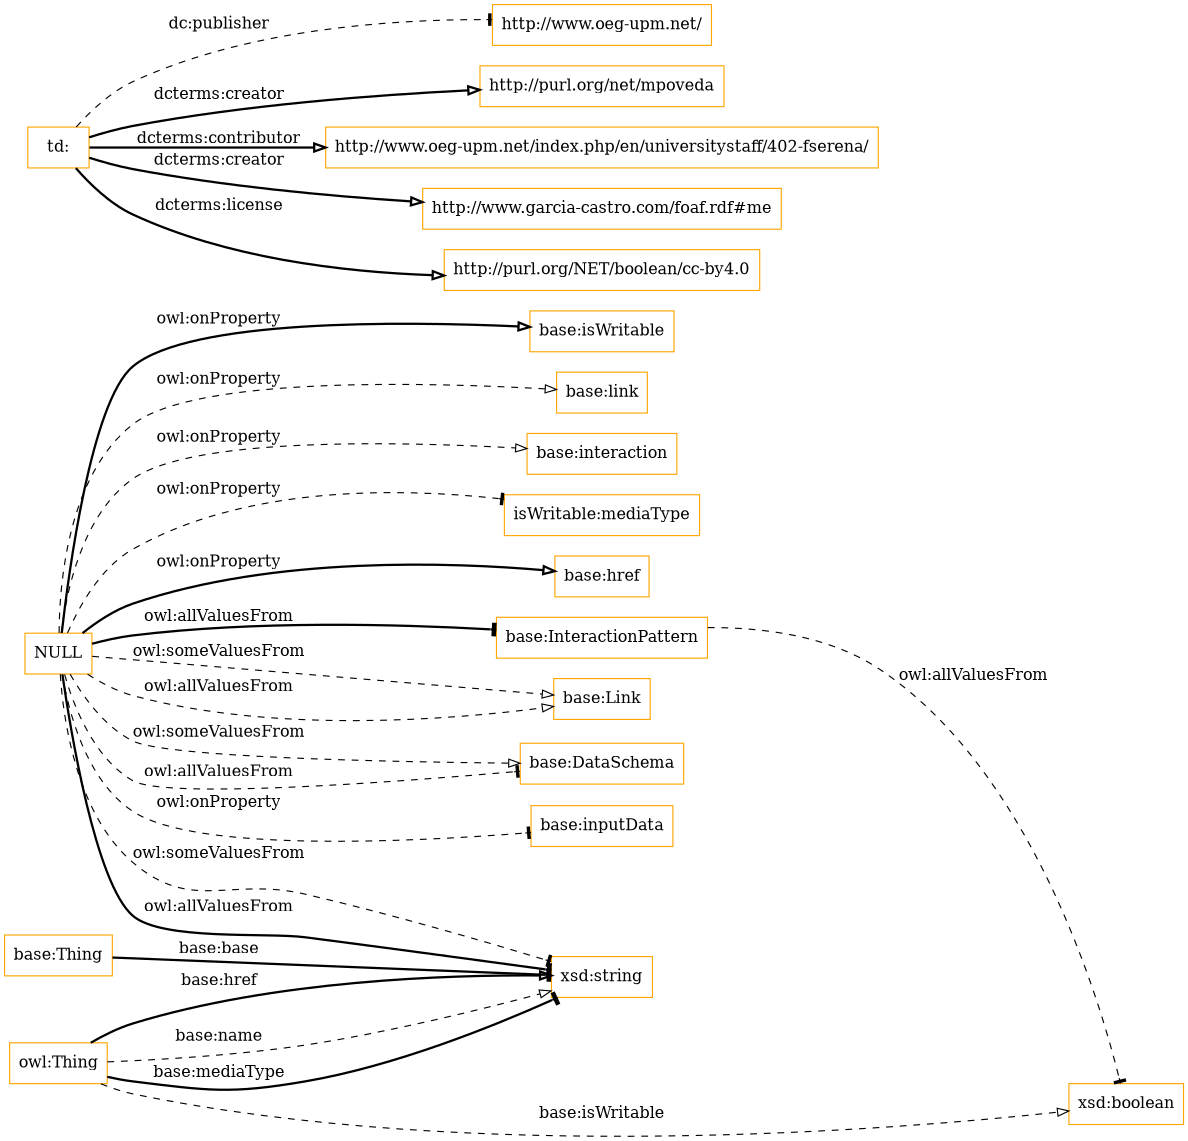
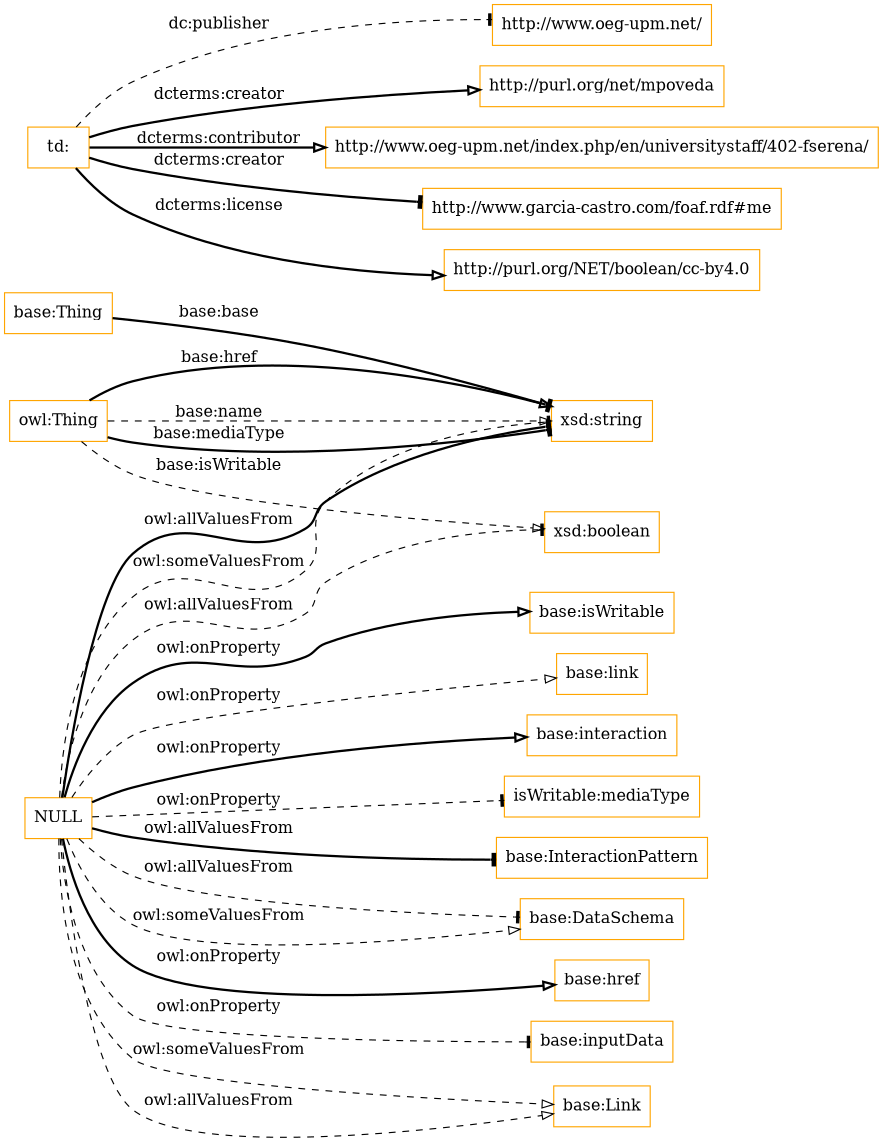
(249, 187) -> (252, 187)
(235, 451) -> (301, 756)
(986, 776) -> (260, 629)
